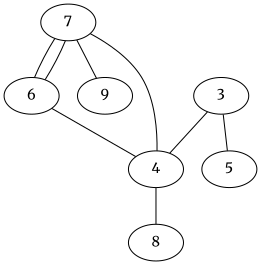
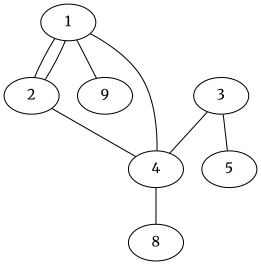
(68, 22) -> (68, 22)
(32, 96) -> (32, 96)
